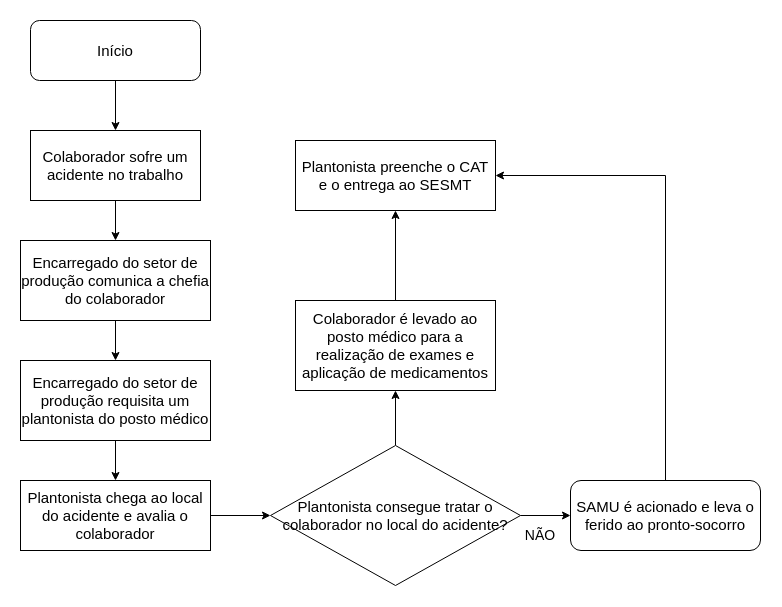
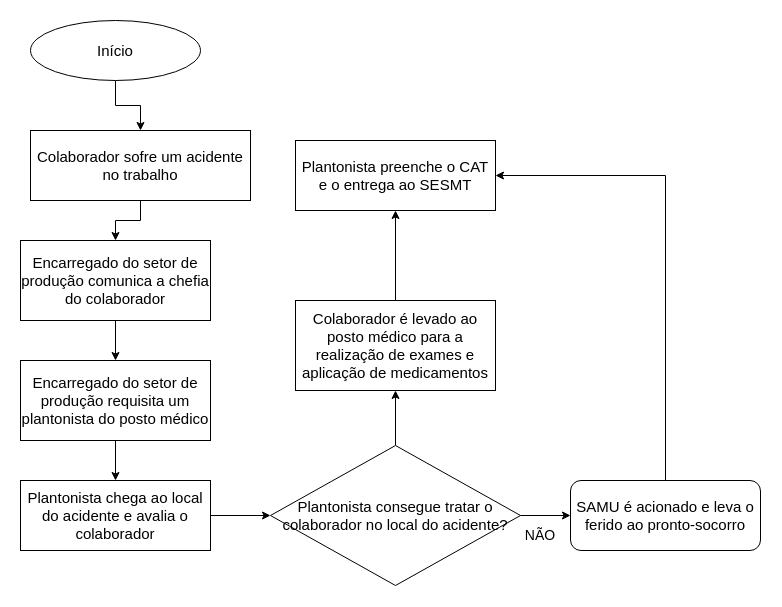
(116, 51) -> (116, 51)
(116, 166) -> (141, 166)
